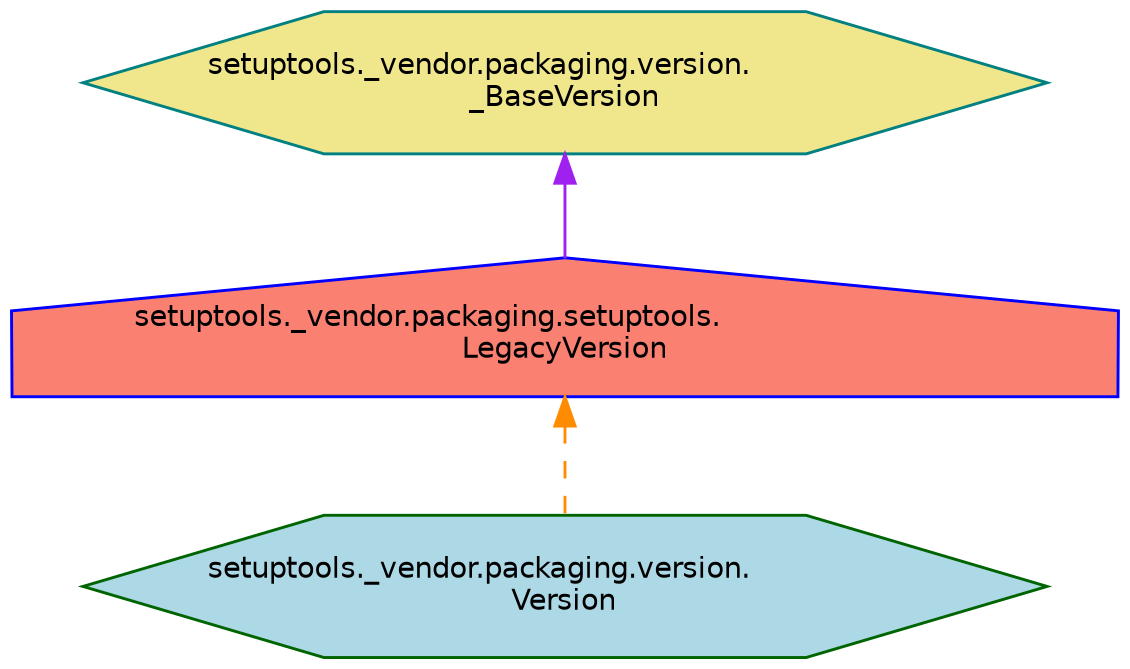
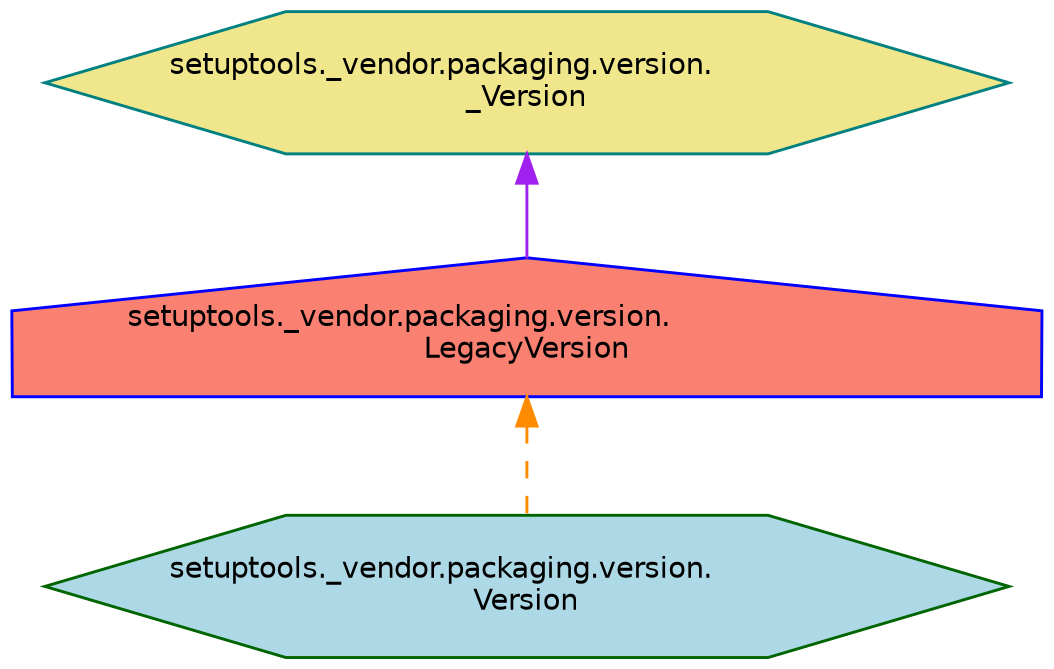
(565, 83) -> (527, 83)
(565, 335) -> (527, 335)
